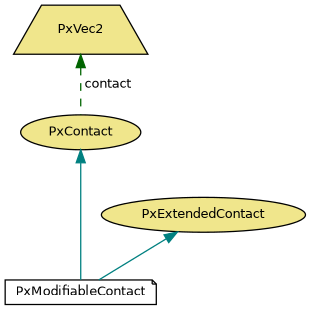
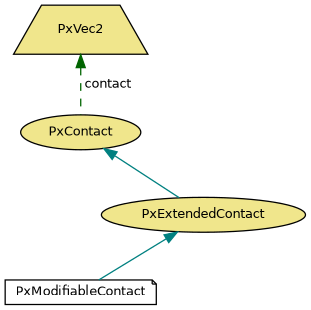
(81, 221) -> (147, 177)
